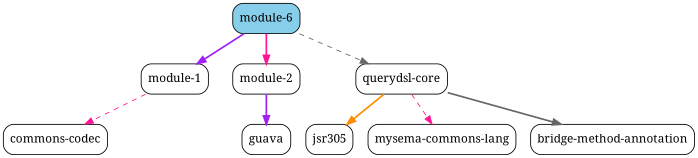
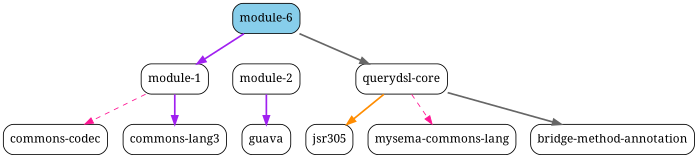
(266, 45) -> none
(330, 47) -> (330, 47)
none -> (175, 139)
